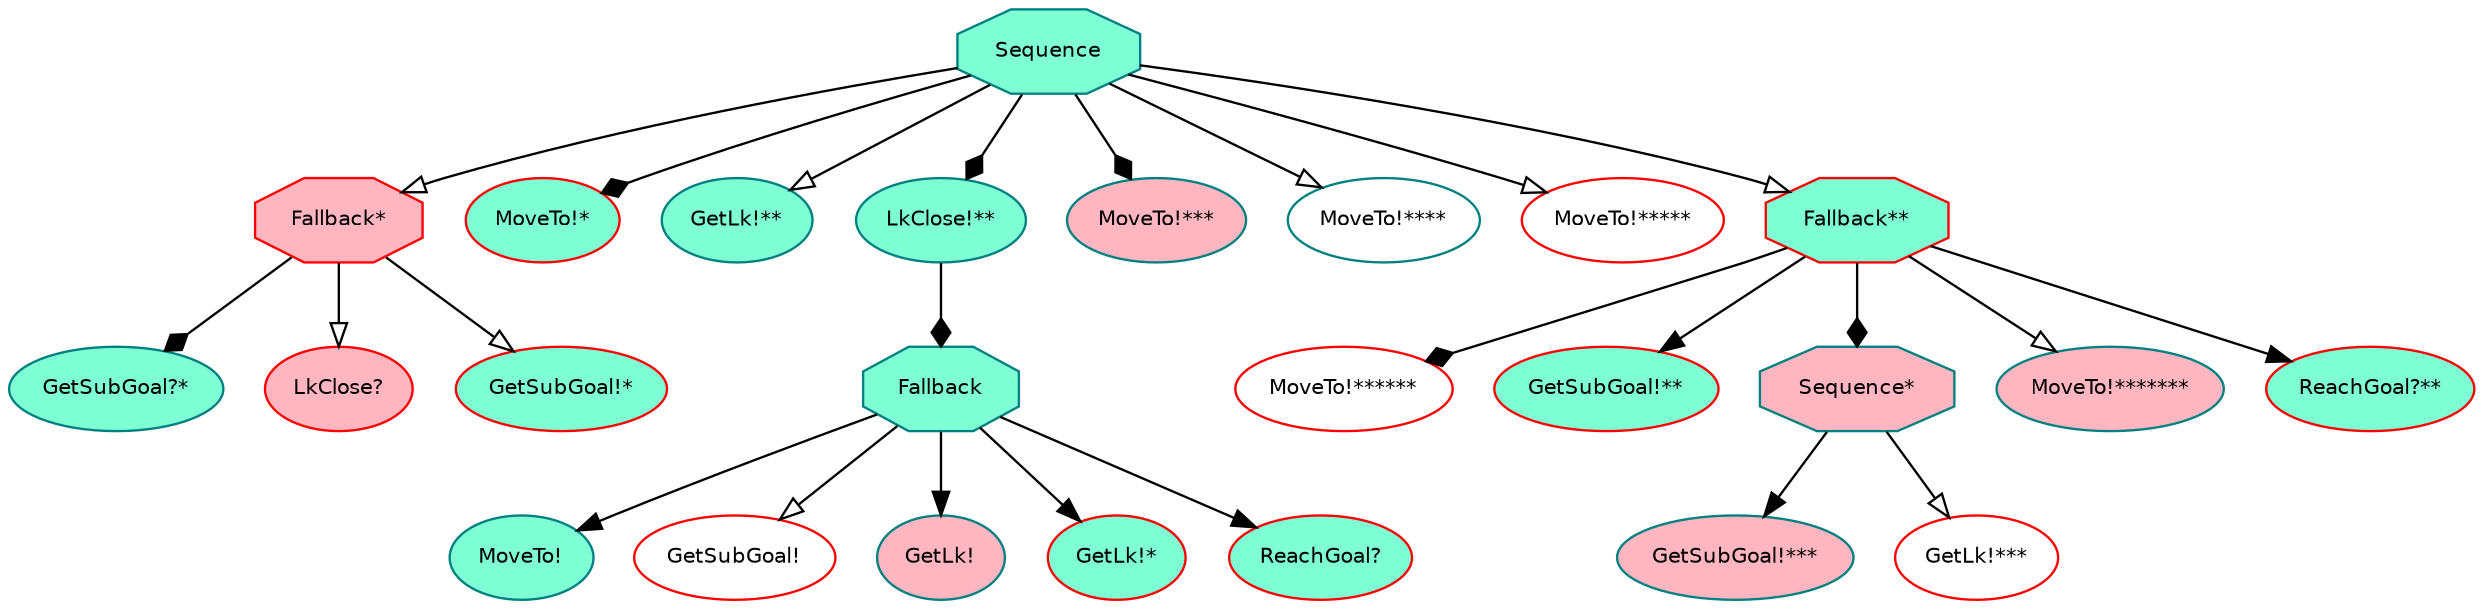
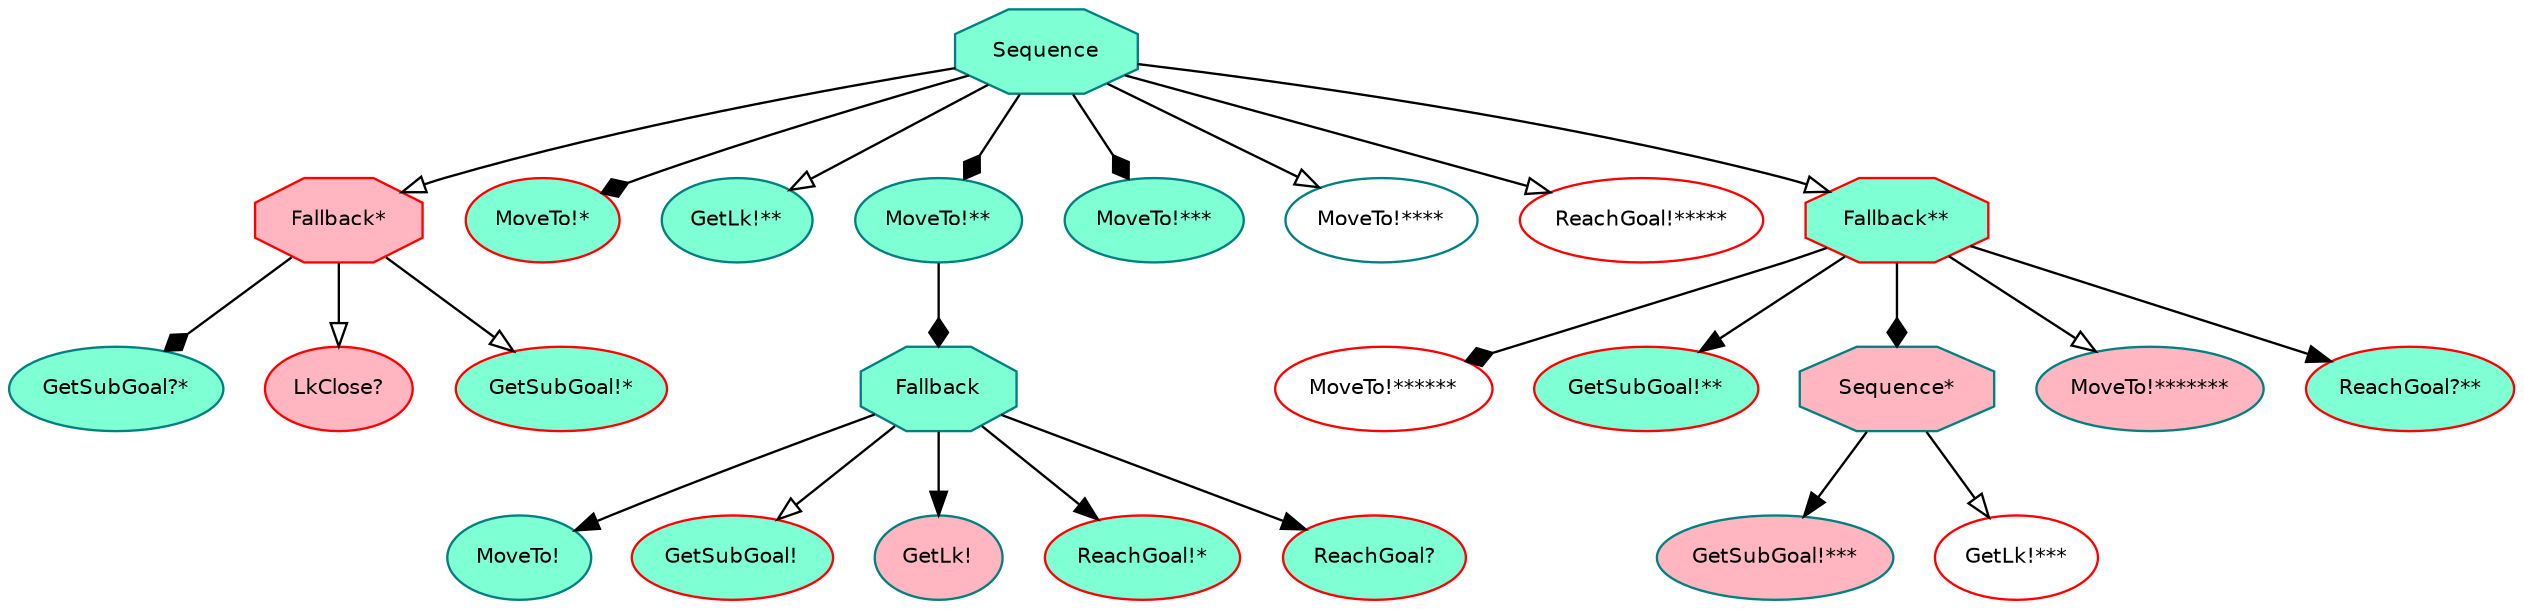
(941, 220) -> (939, 220)
(1157, 220) -> (1154, 220)
(1623, 220) -> (1642, 220)
(735, 558) -> (732, 558)
(1117, 558) -> (1142, 558)
